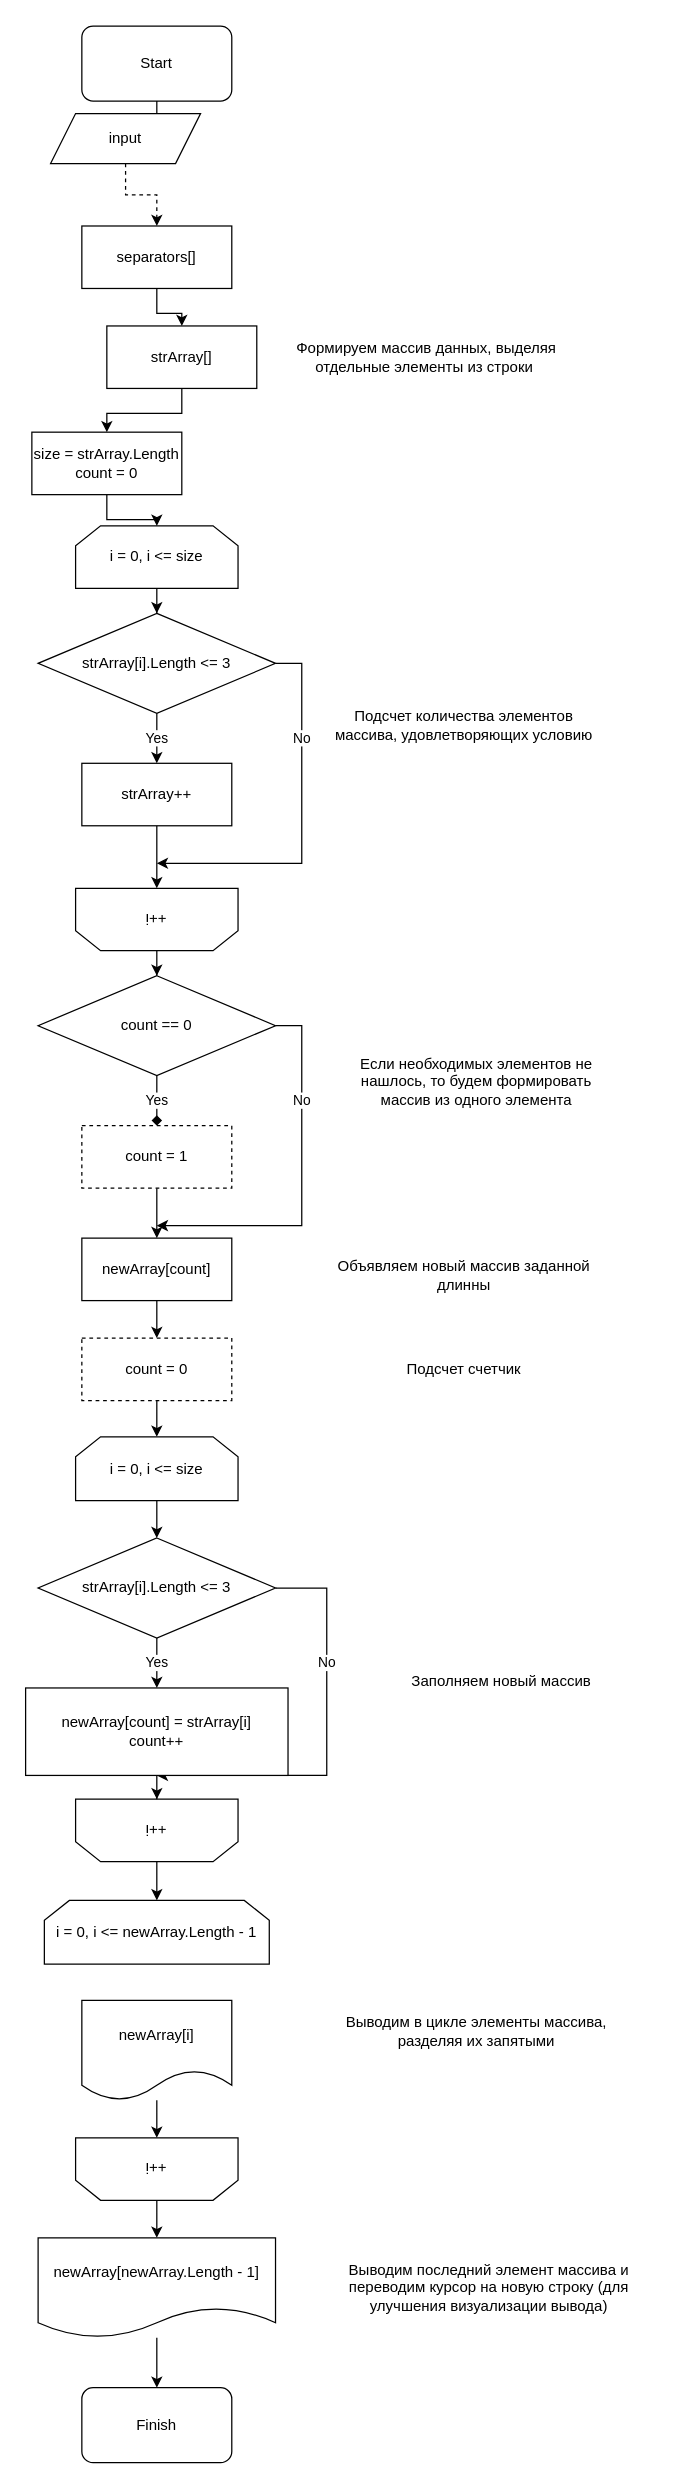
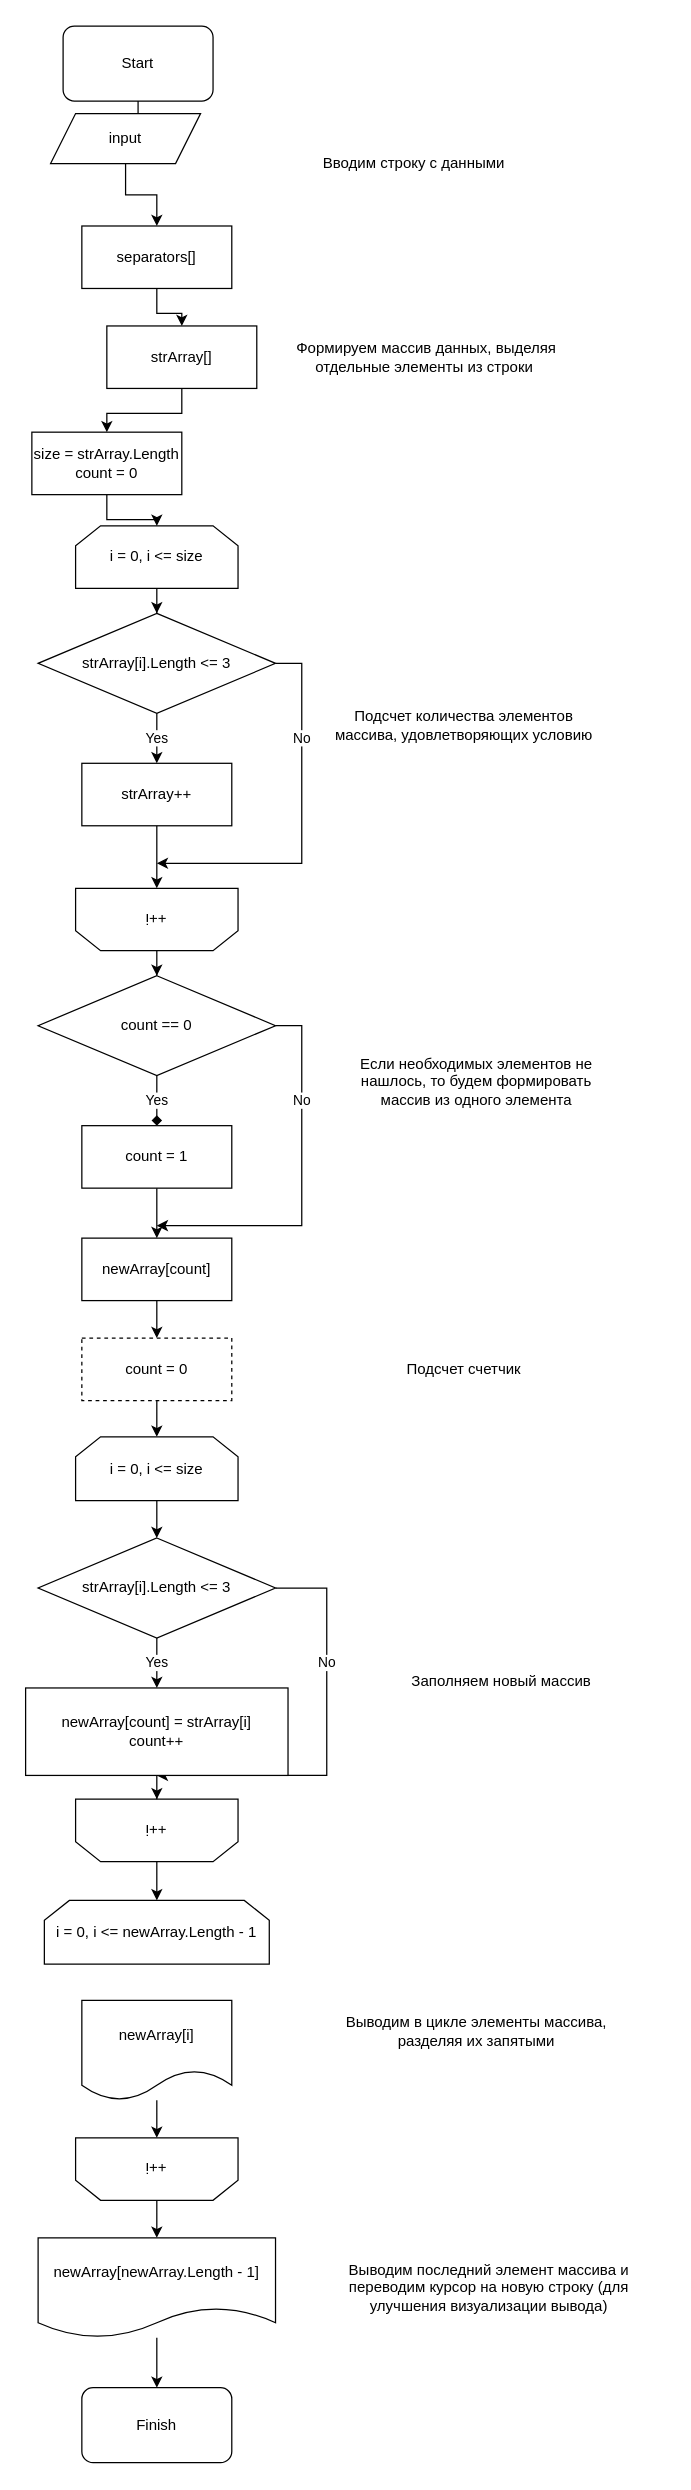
(157, 63) -> (138, 63)
none -> (414, 163)
(137, 194) -> (137, 194)
(157, 1157) -> (157, 1157)
(464, 1276) -> none
